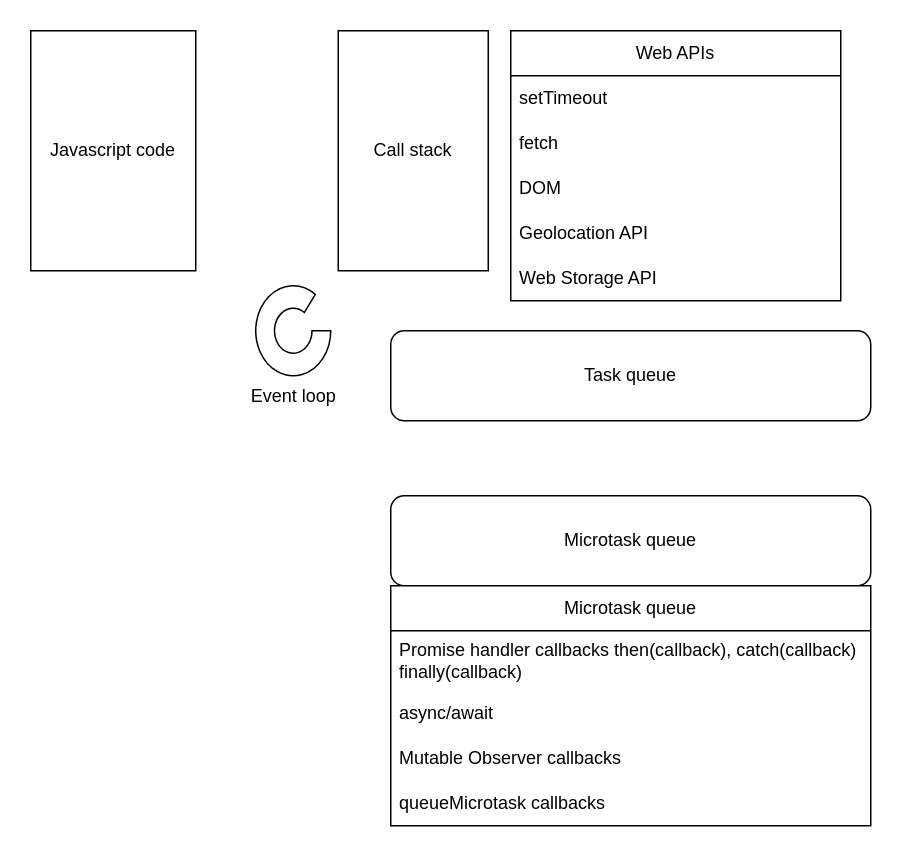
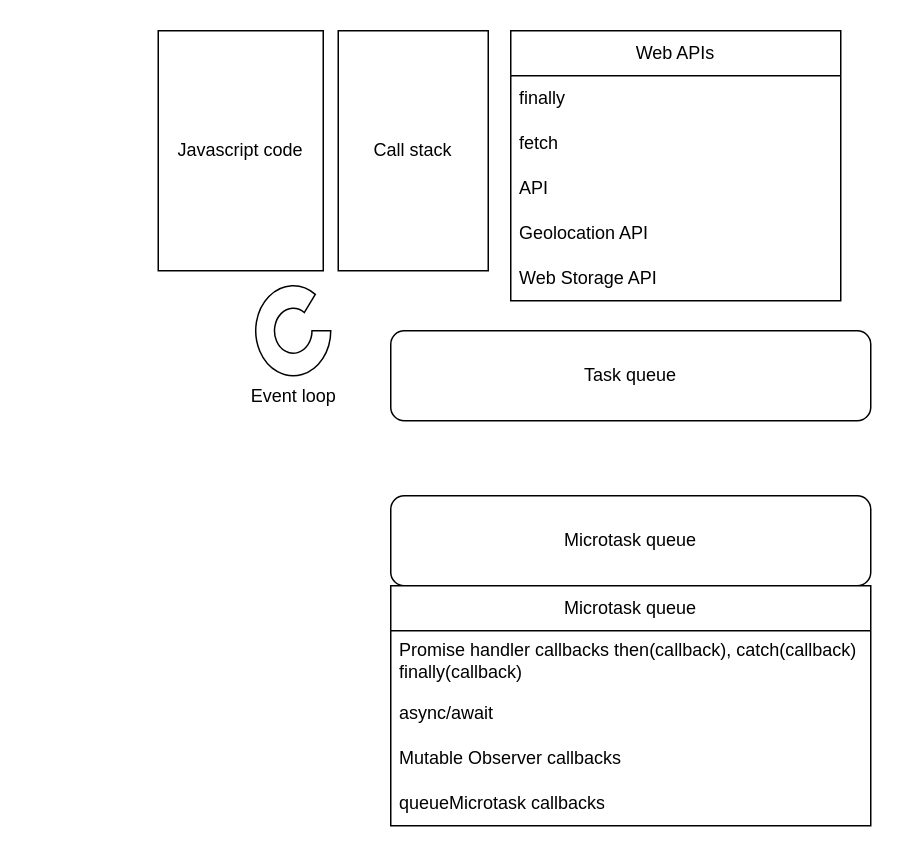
(568, 98) -> (548, 98)
(113, 151) -> (241, 151)
(535, 188) -> (535, 188)
